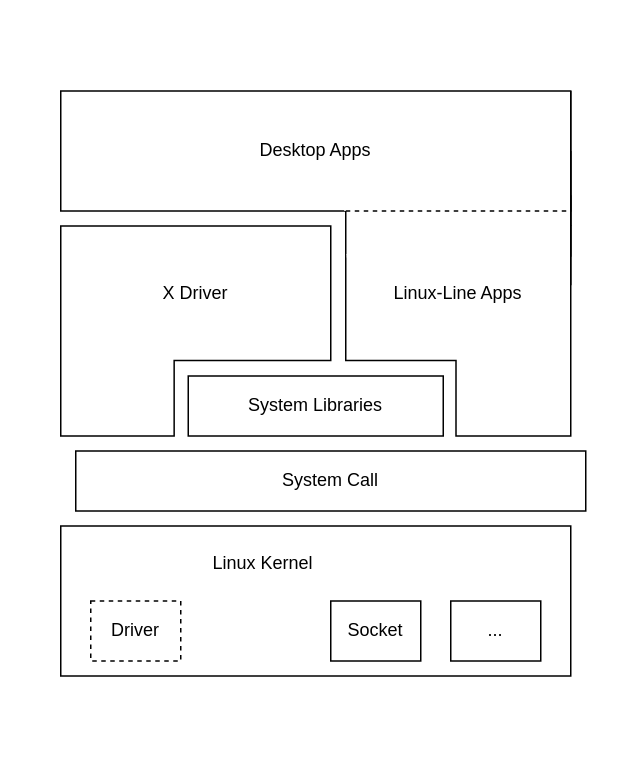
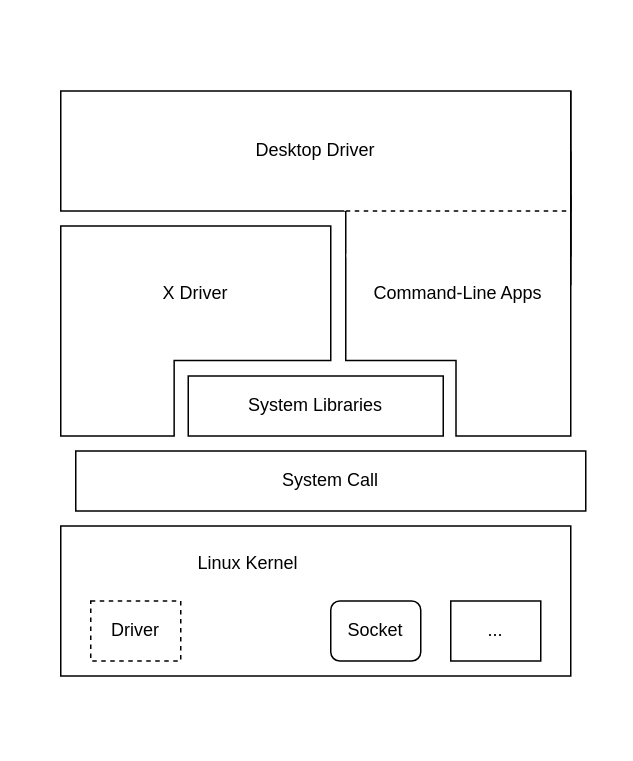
(316, 151) -> (316, 151)
(458, 293) -> (458, 293)
(263, 563) -> (248, 563)
(376, 631) -> (376, 631)
